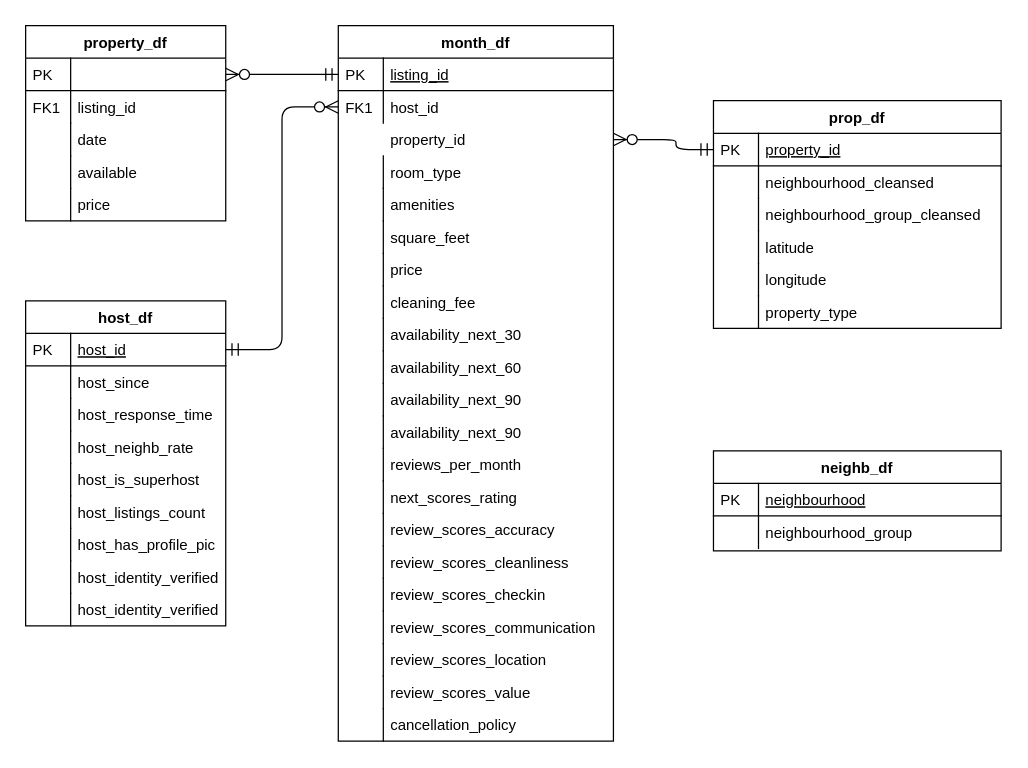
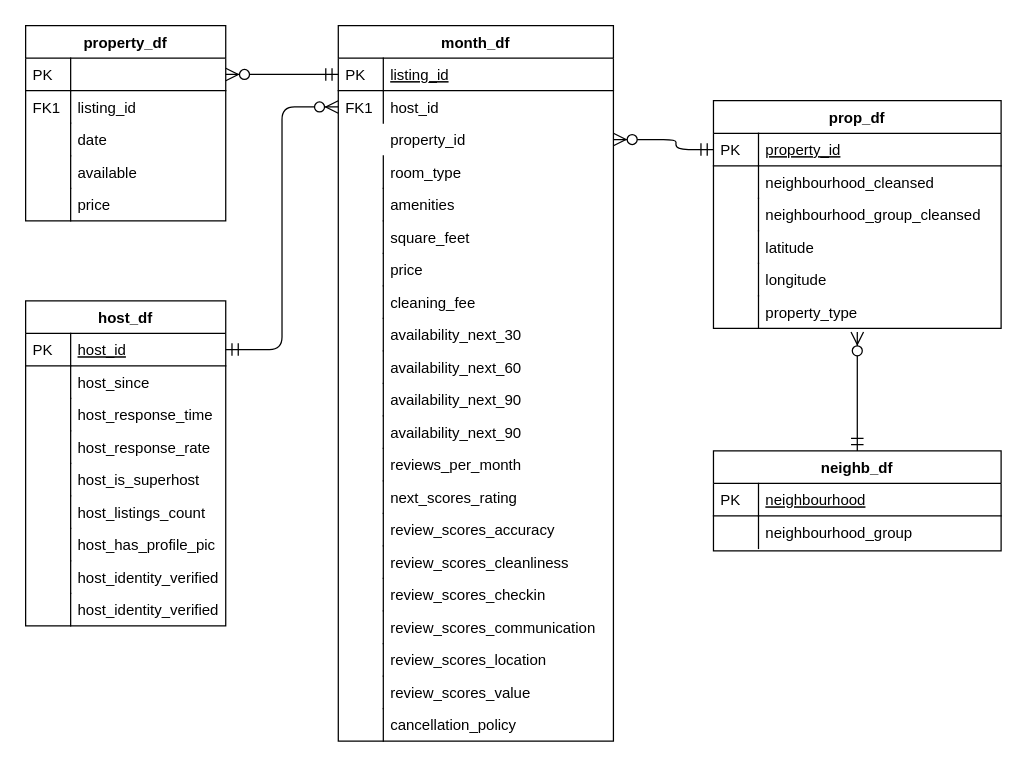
none -> (857, 394)
(143, 448) -> (153, 448)
